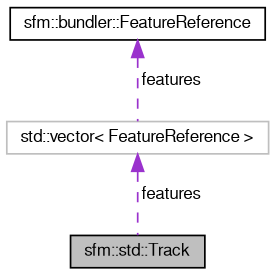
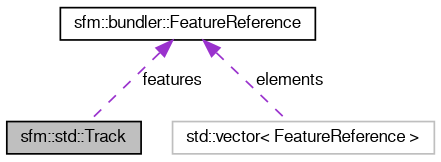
(170, 81) -> (289, 81)
(138, 203) -> (124, 87)
